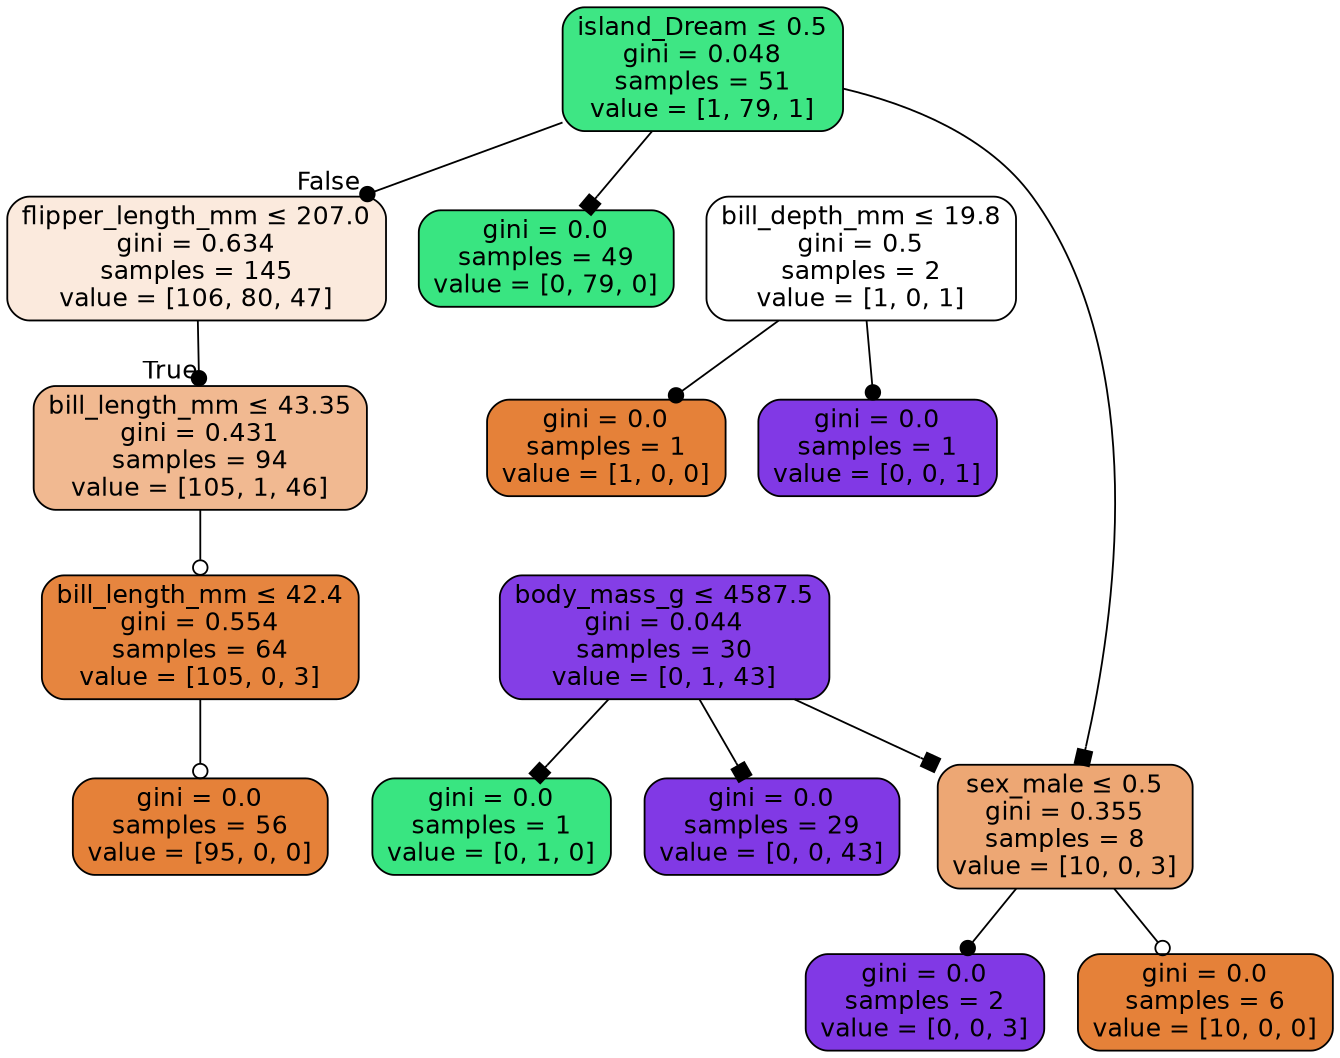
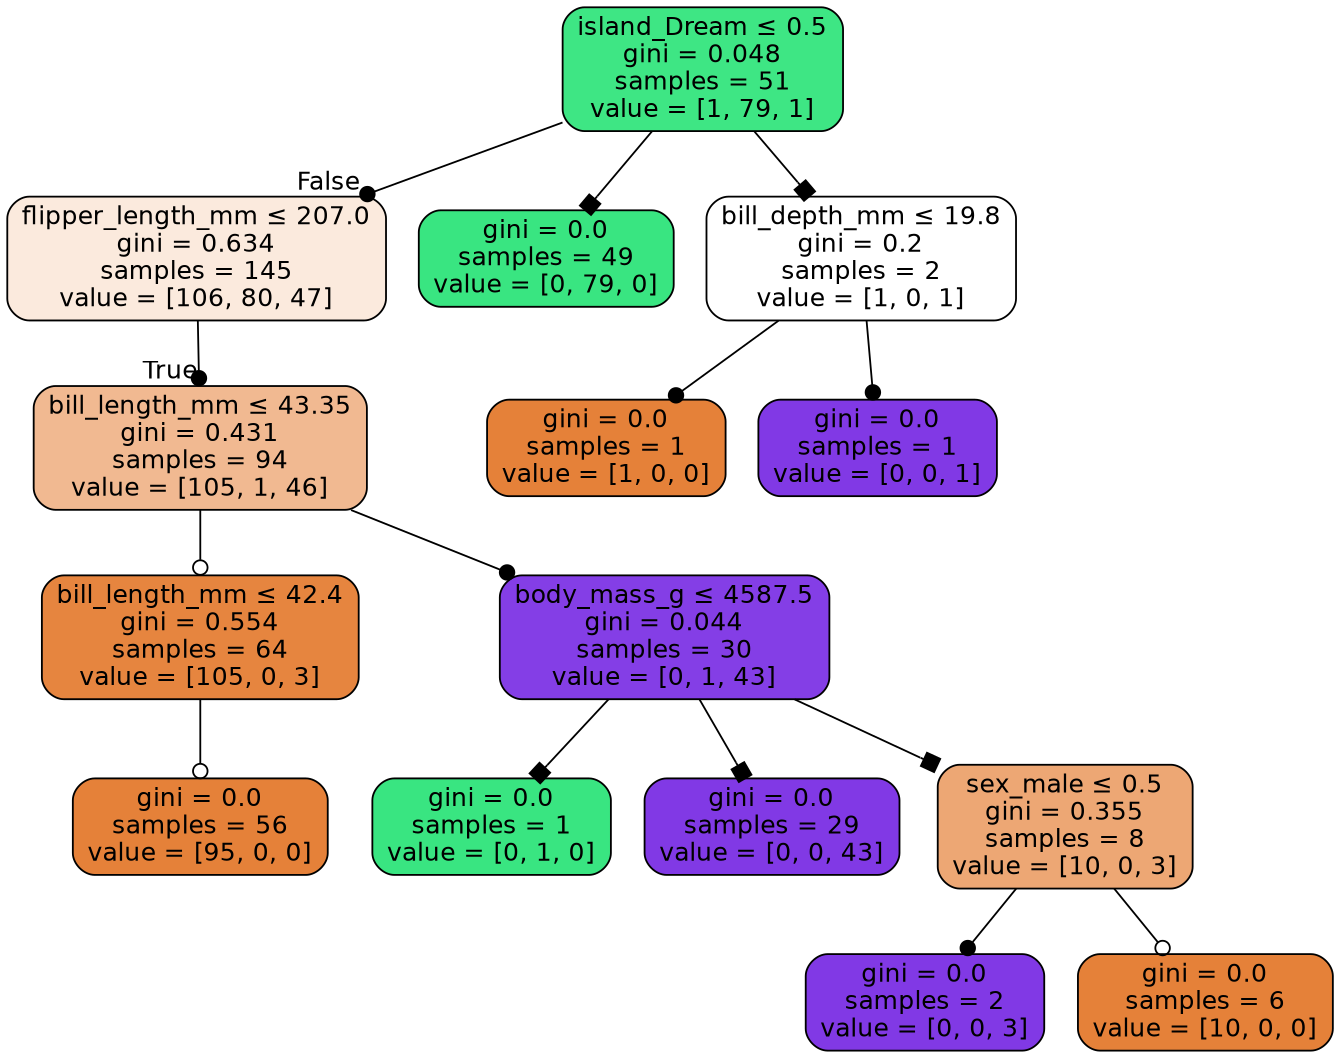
(861, 244) -> (861, 244)
(1099, 355) -> (776, 157)
none -> (426, 540)
